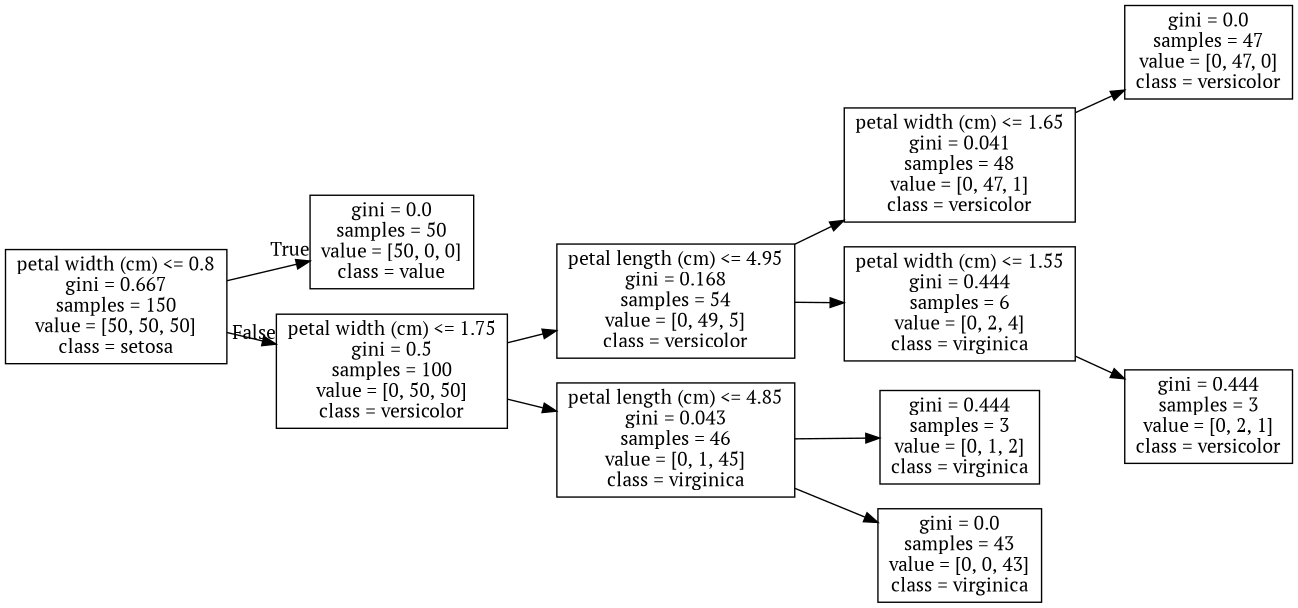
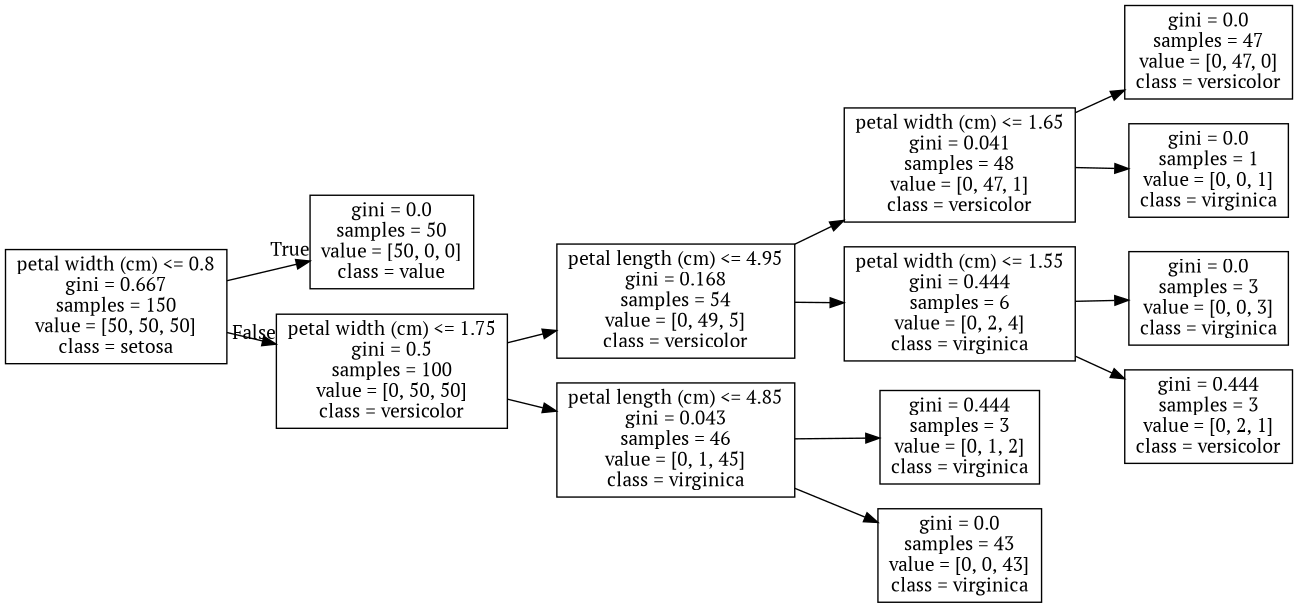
none -> (1209, 170)
none -> (1209, 298)
